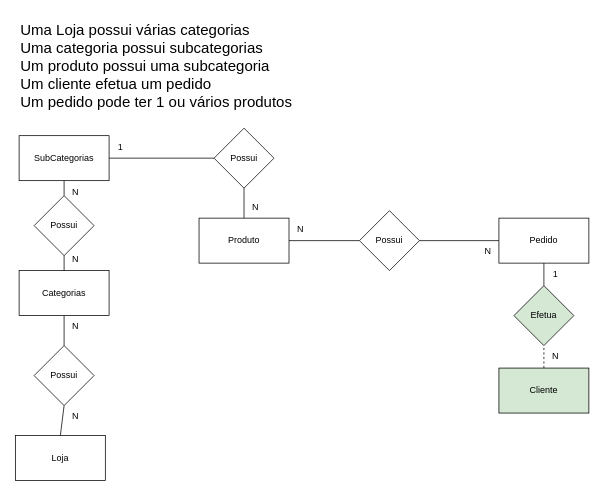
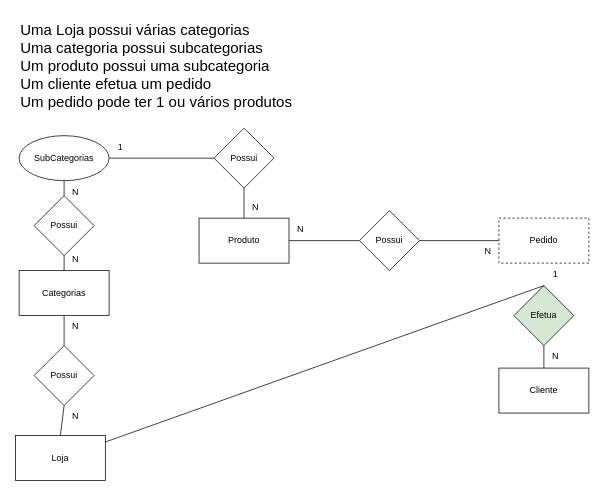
(64, 158) -> (64, 158)
(544, 240) -> (544, 240)
(544, 274) -> (325, 363)
(544, 357) -> (544, 357)
(544, 390) -> (544, 390)
